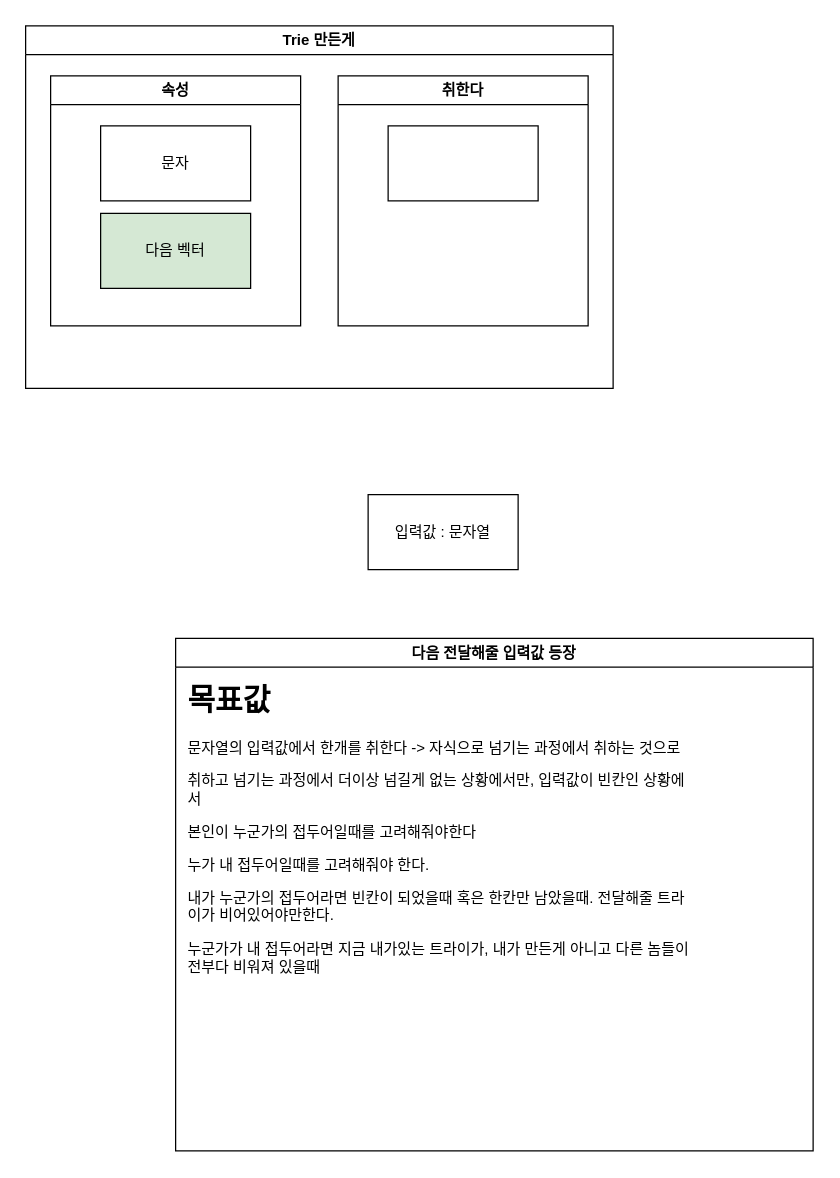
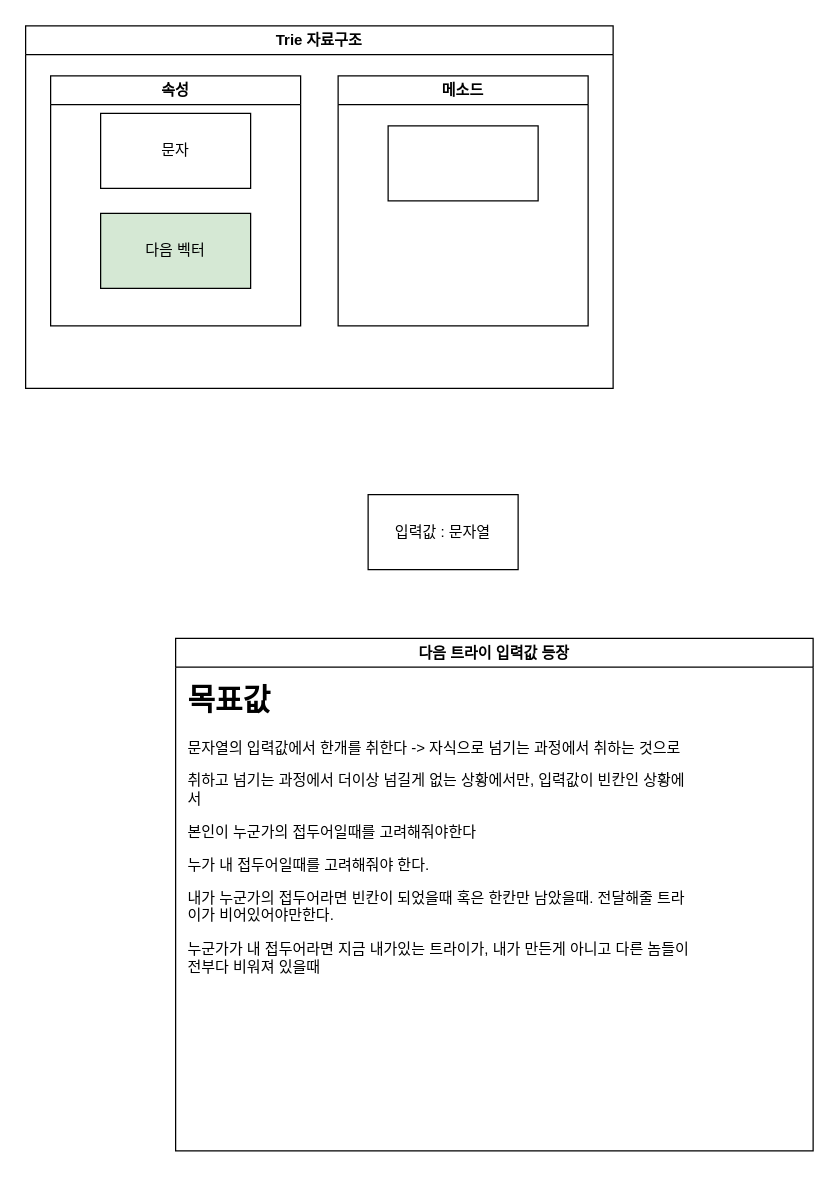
(319, 41) -> (319, 41)
(463, 91) -> (463, 91)
(176, 163) -> (176, 151)
(494, 653) -> (494, 653)
